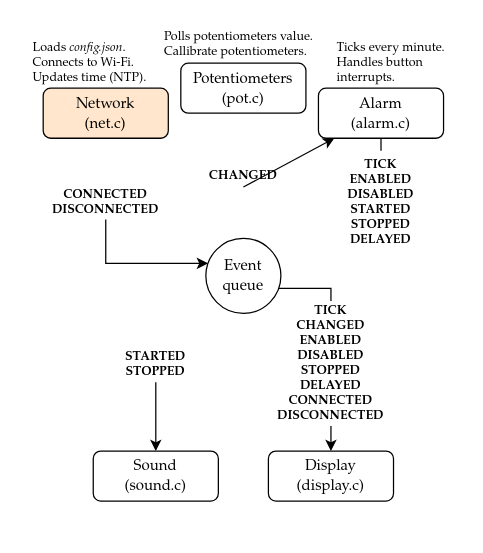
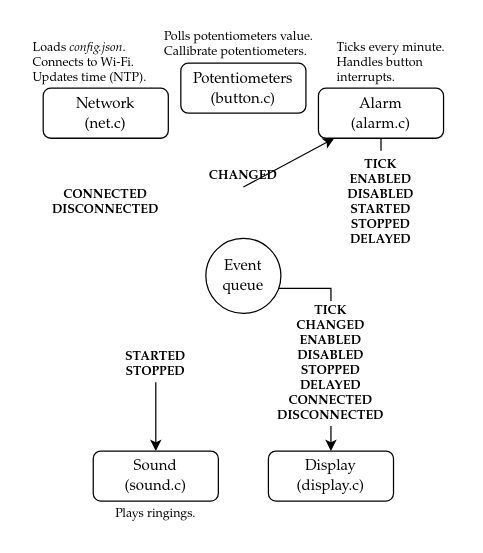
(243, 88) -> (243, 88)
(106, 113) -> (106, 113)
(131, 263) -> none
none -> (156, 513)
